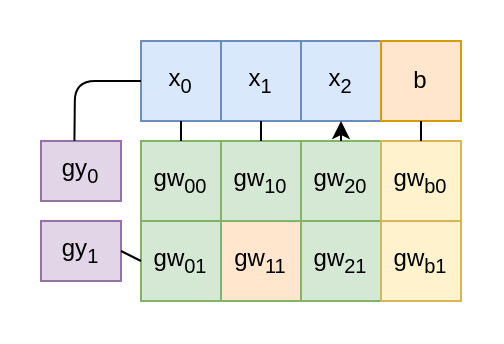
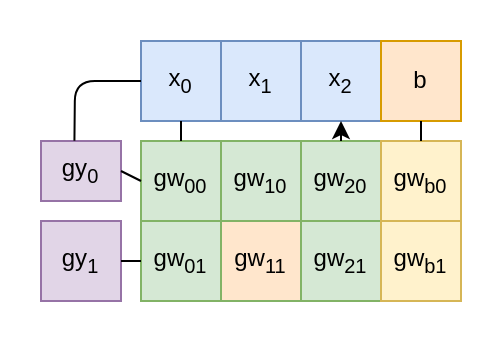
(261, 131) -> none
none -> (131, 176)
(81, 251) -> (81, 261)
